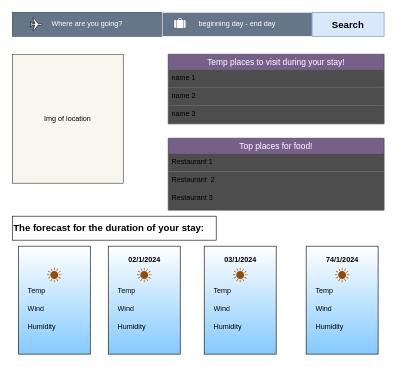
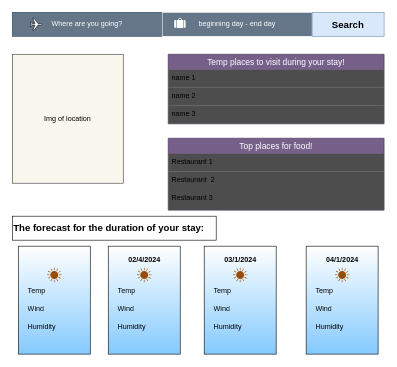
(145, 260) -> (145, 260)
(343, 260) -> (343, 260)
